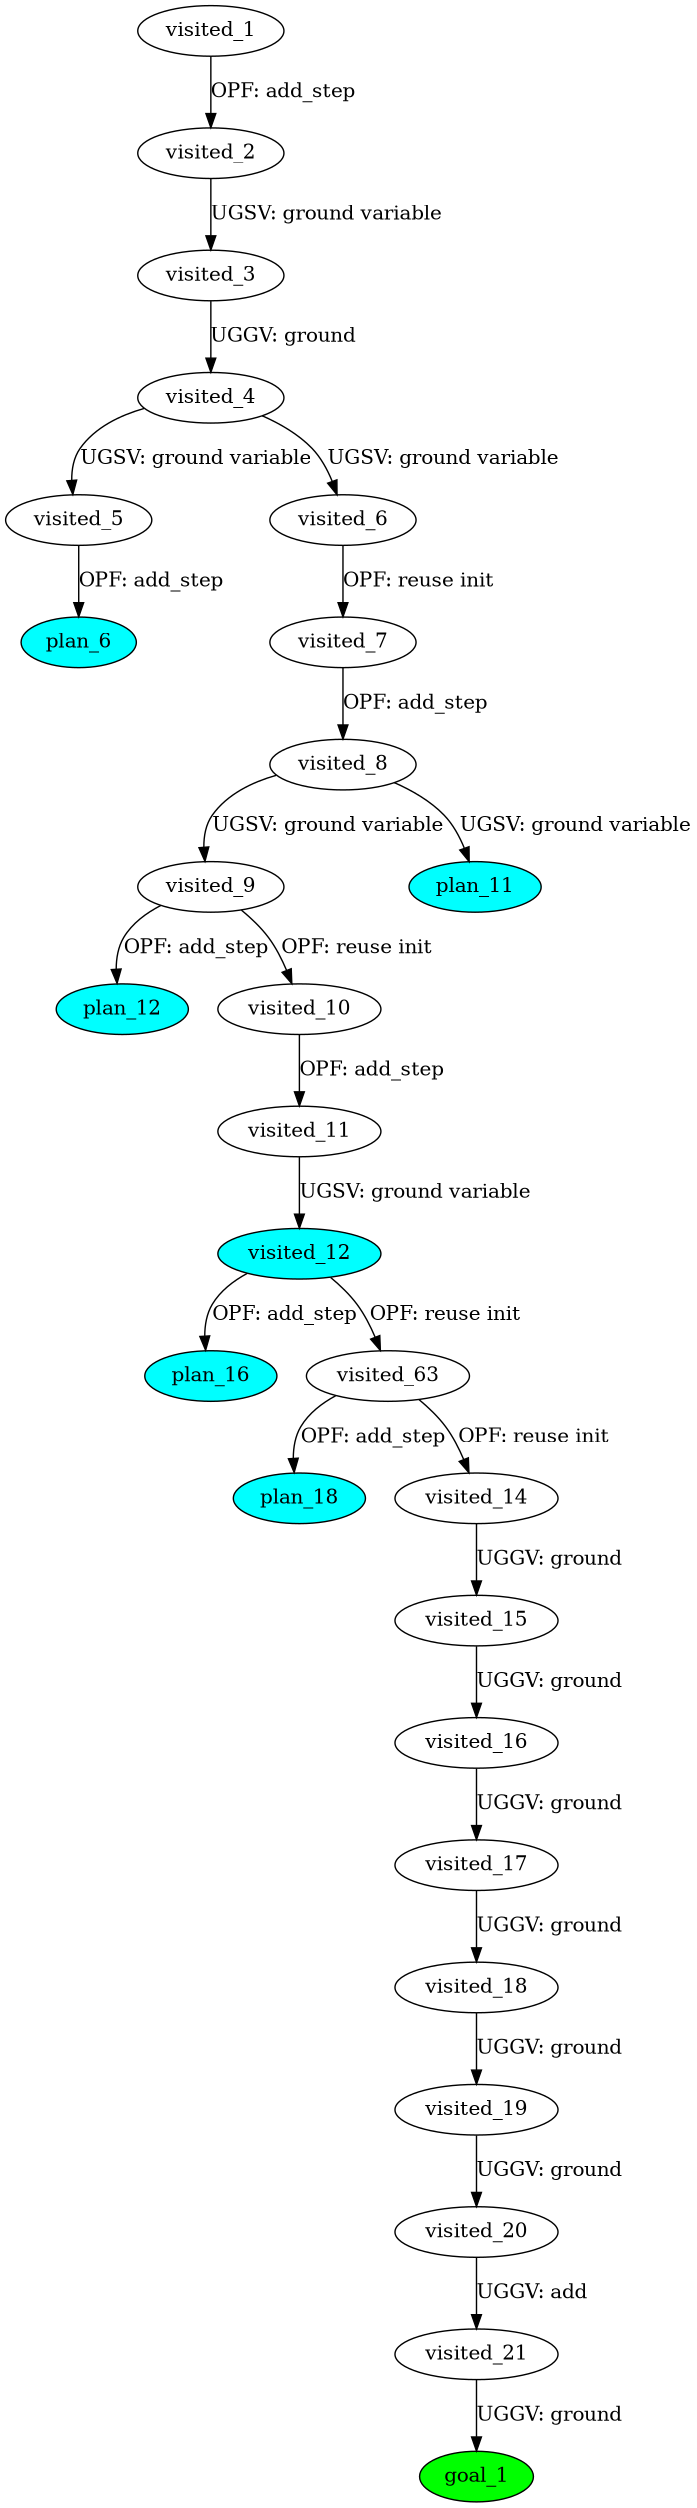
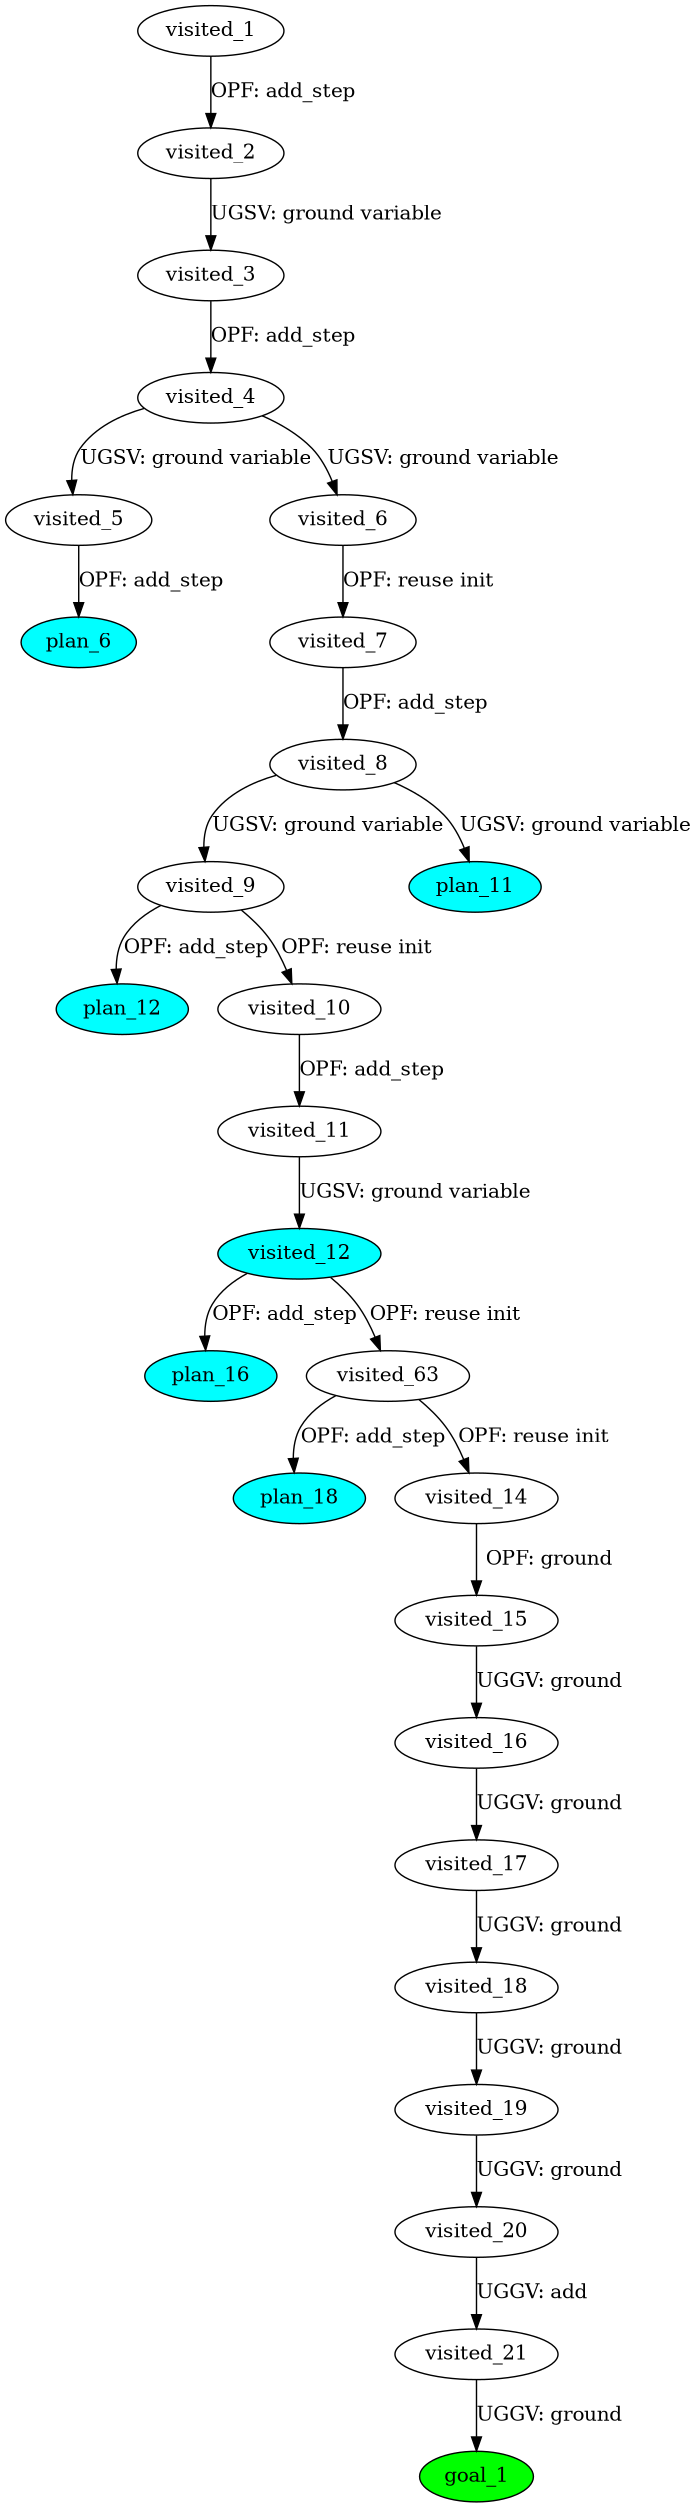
(283, 337) -> (283, 337)
(550, 1559) -> (550, 1559)
